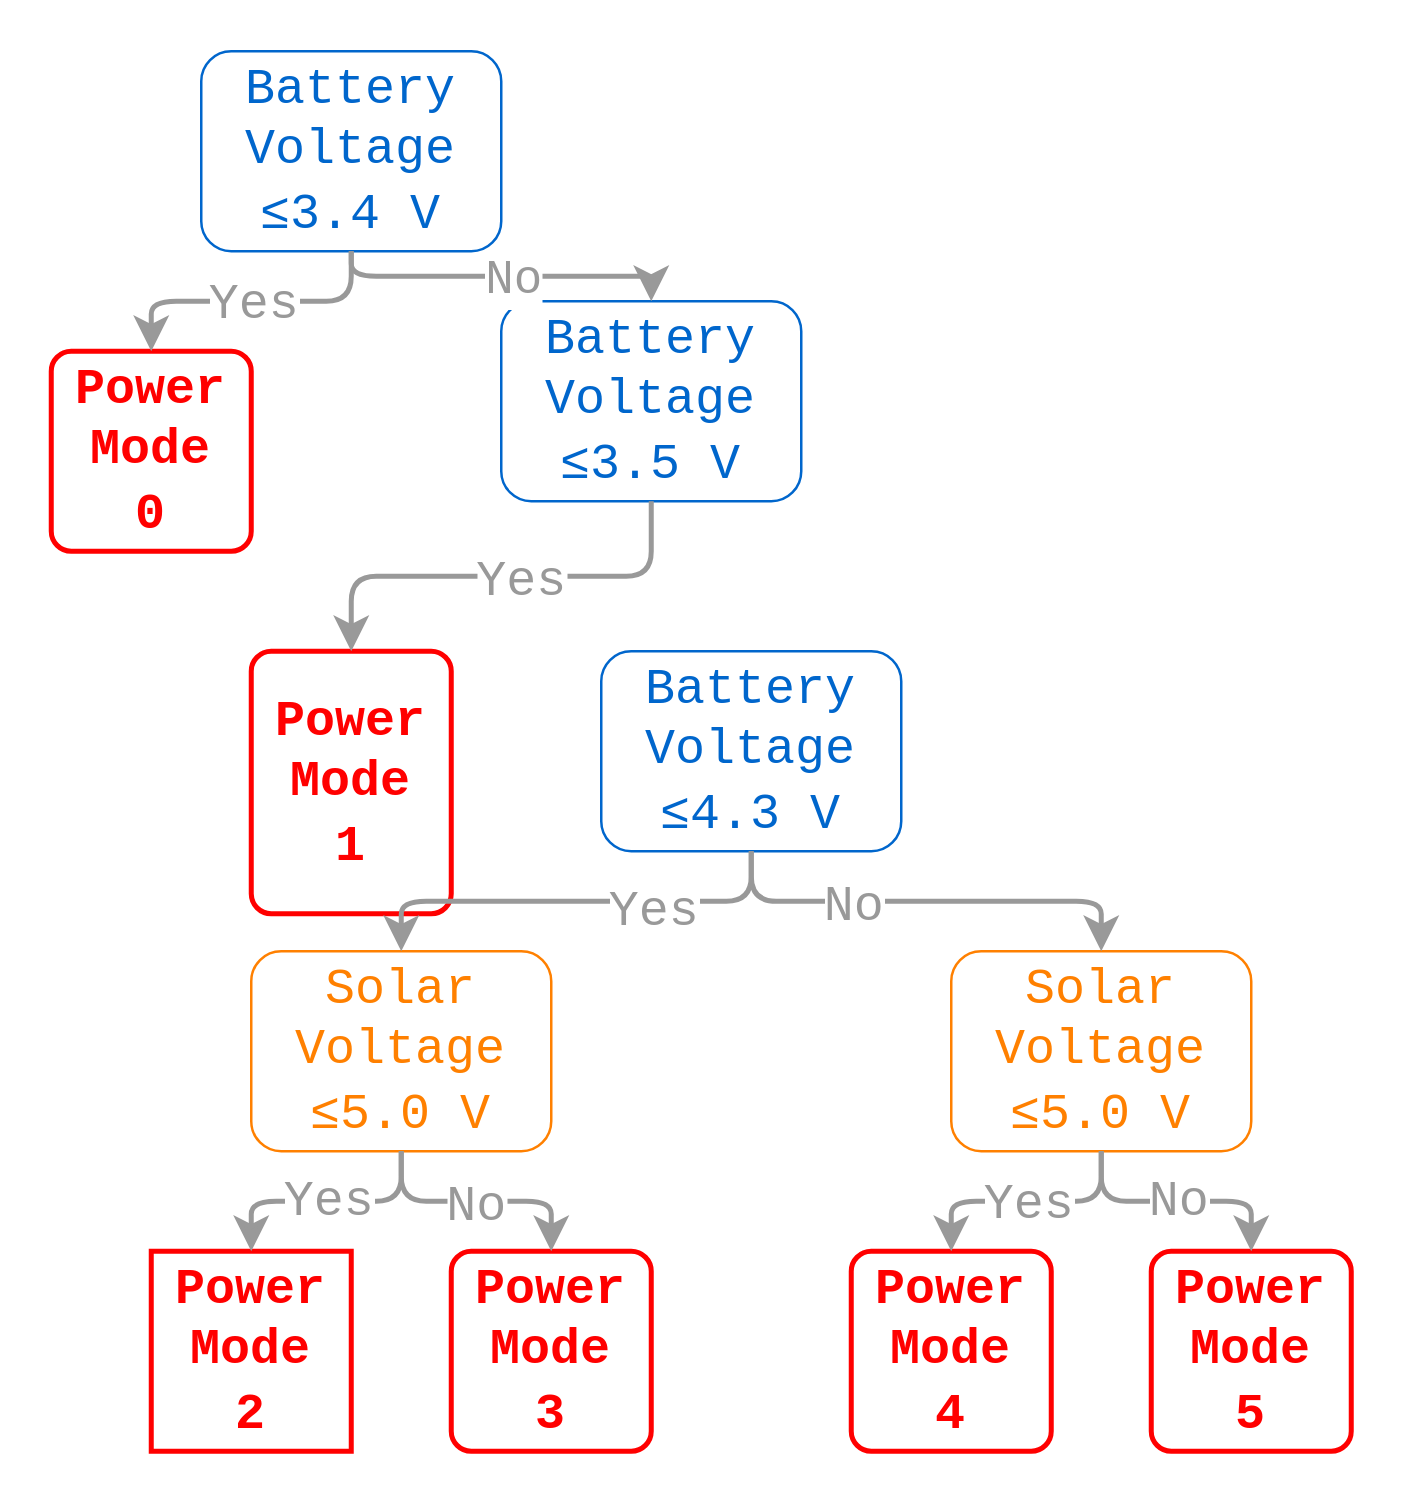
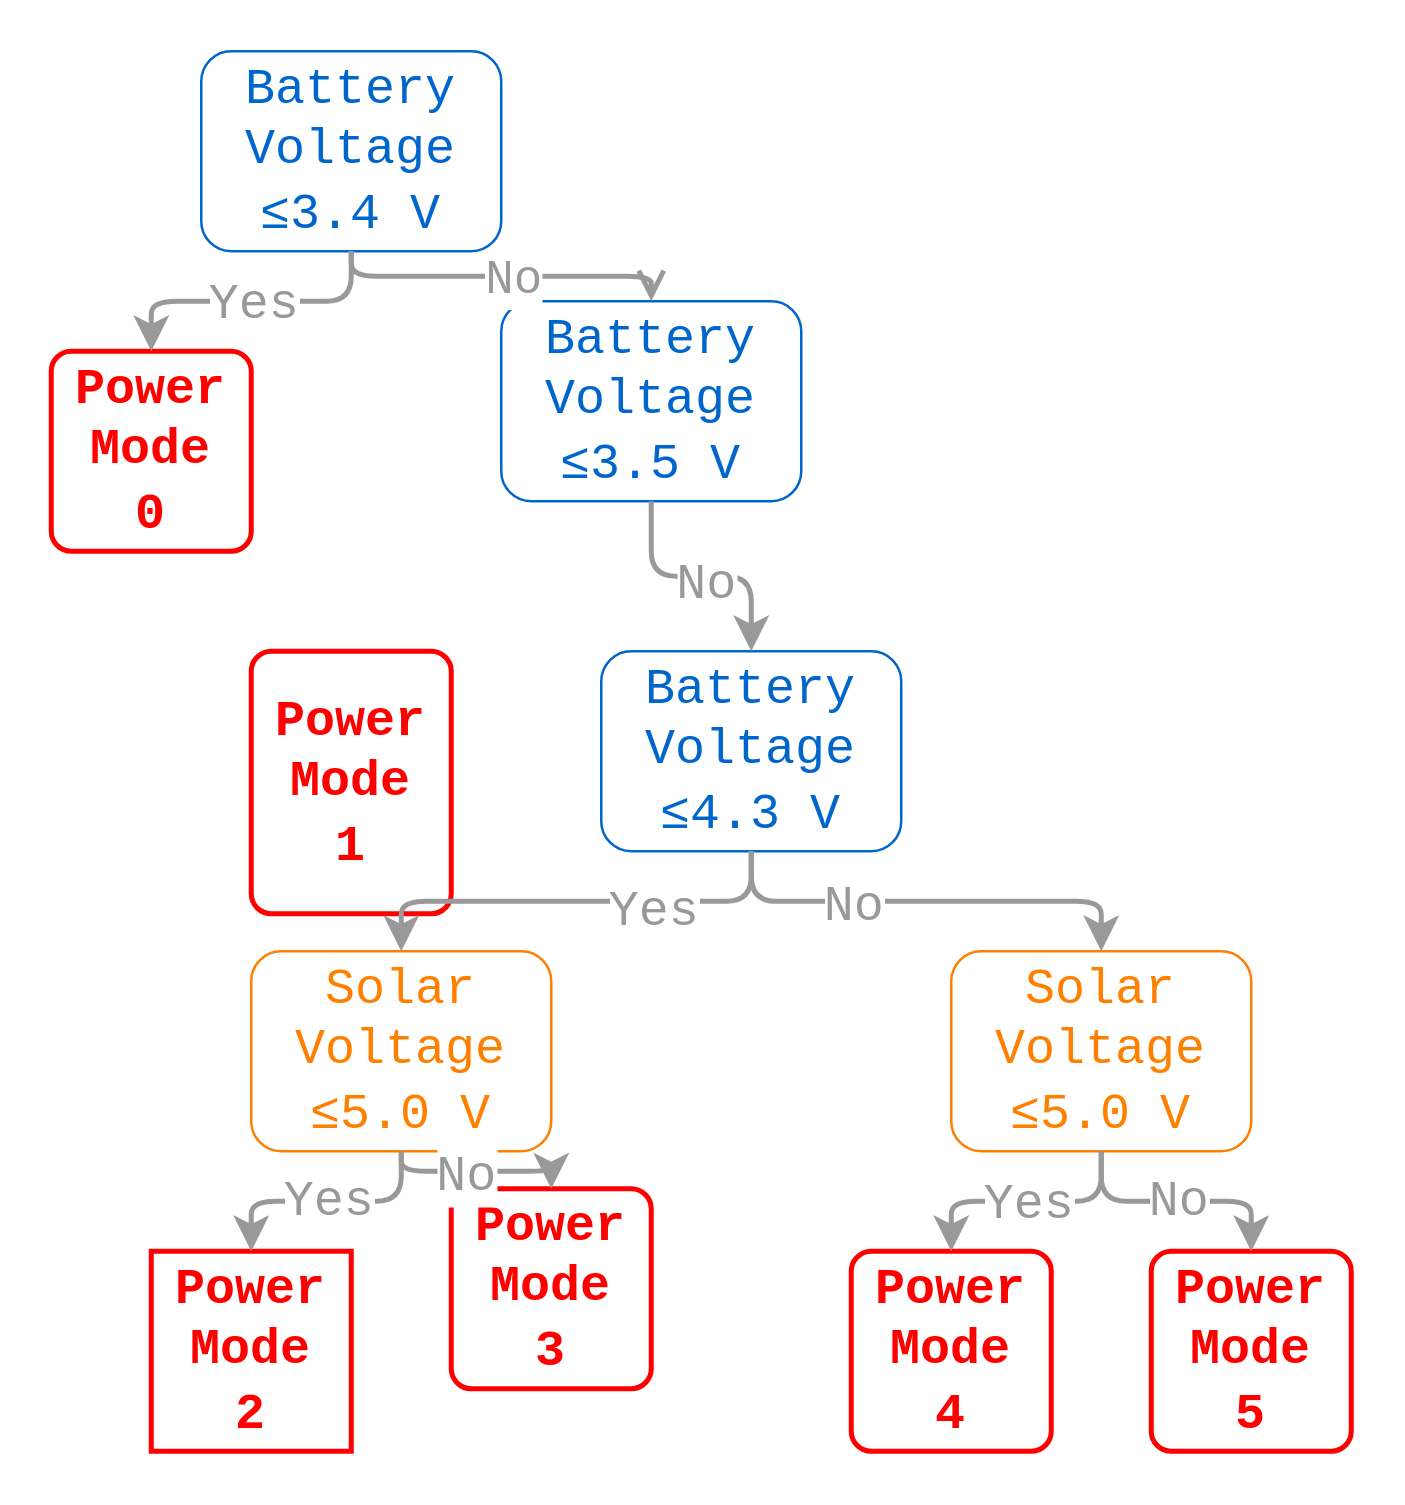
(647, 276) -> (646, 278)
(408, 576) -> none
none -> (719, 576)
(551, 1351) -> (551, 1289)
